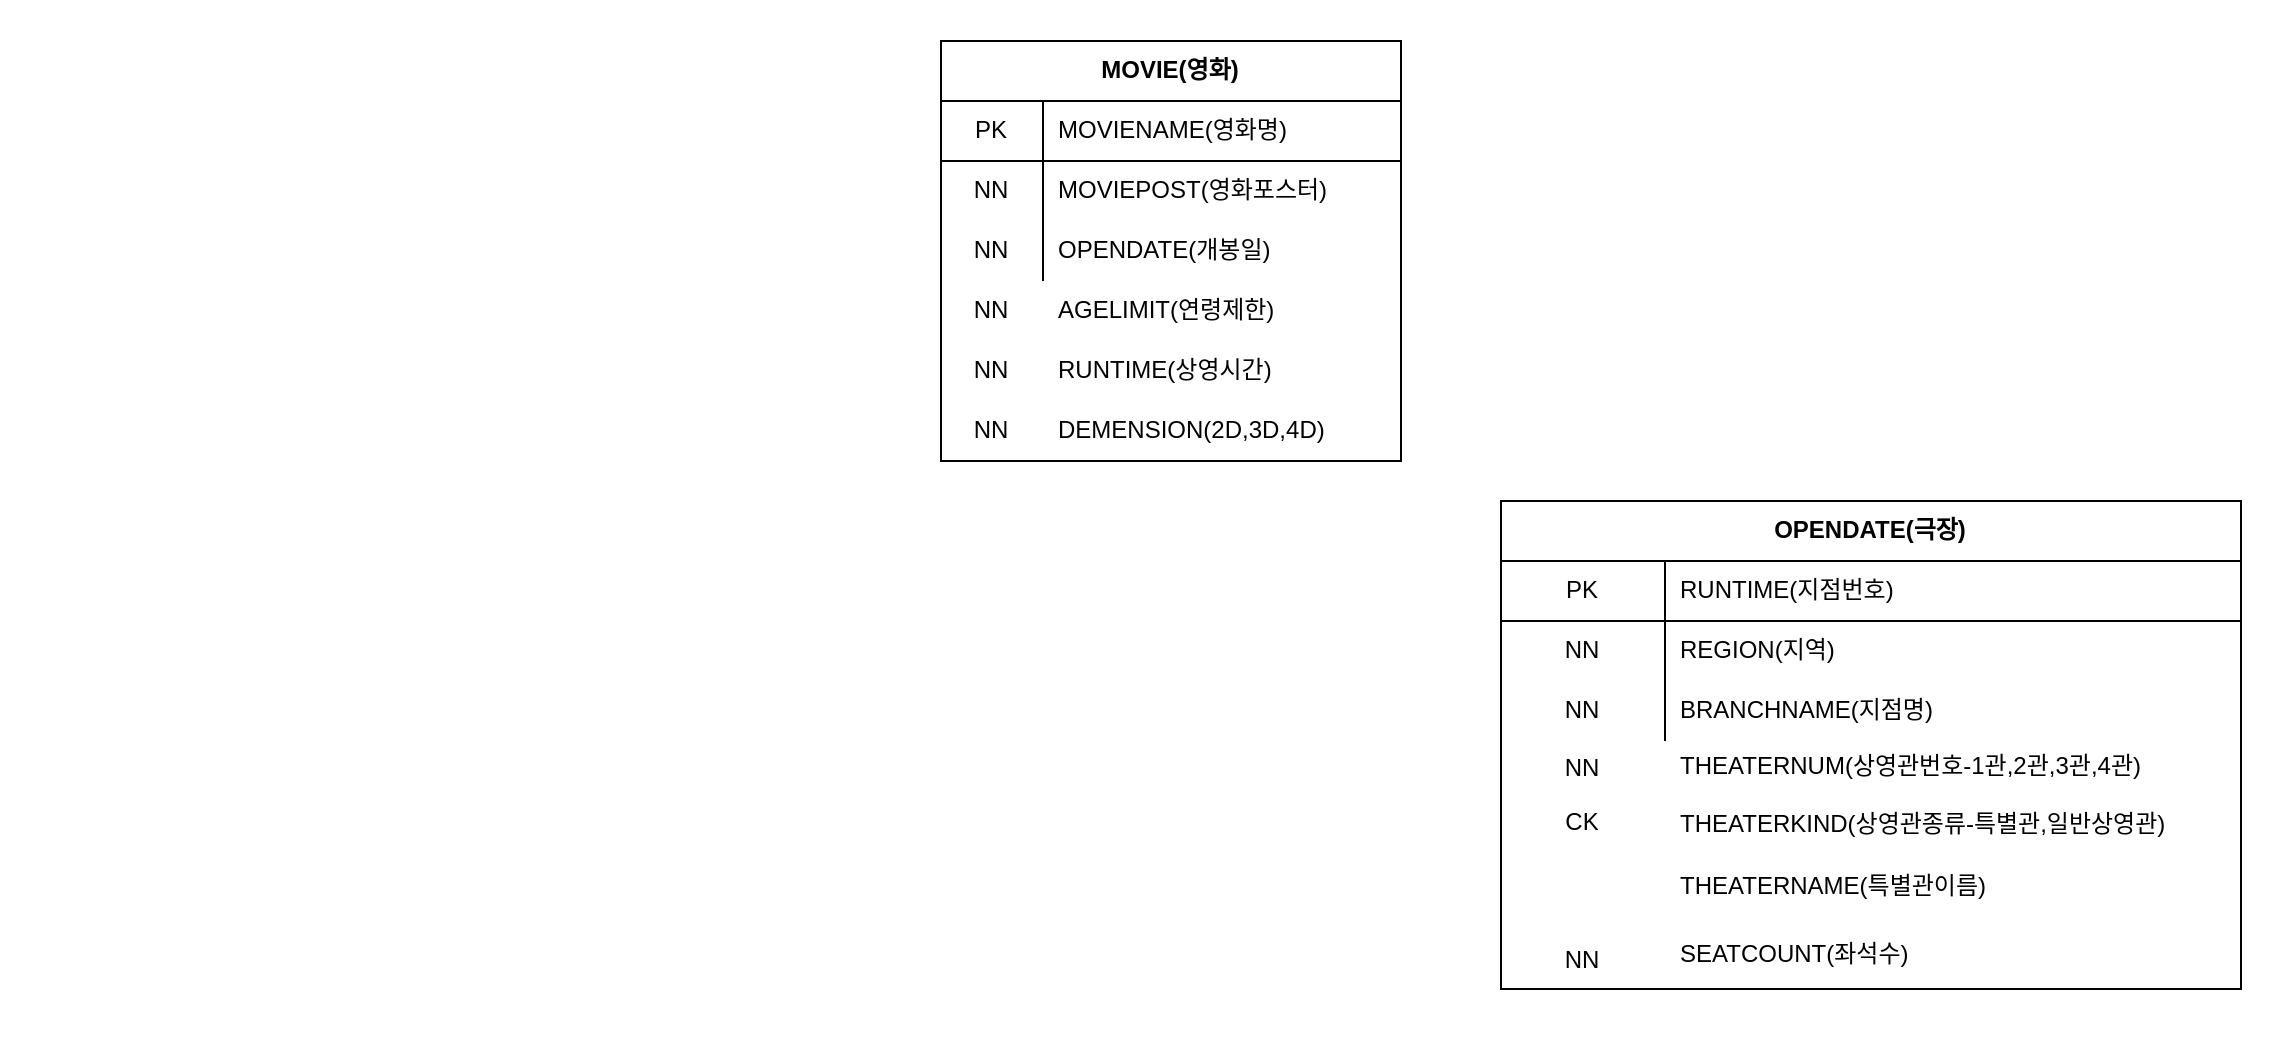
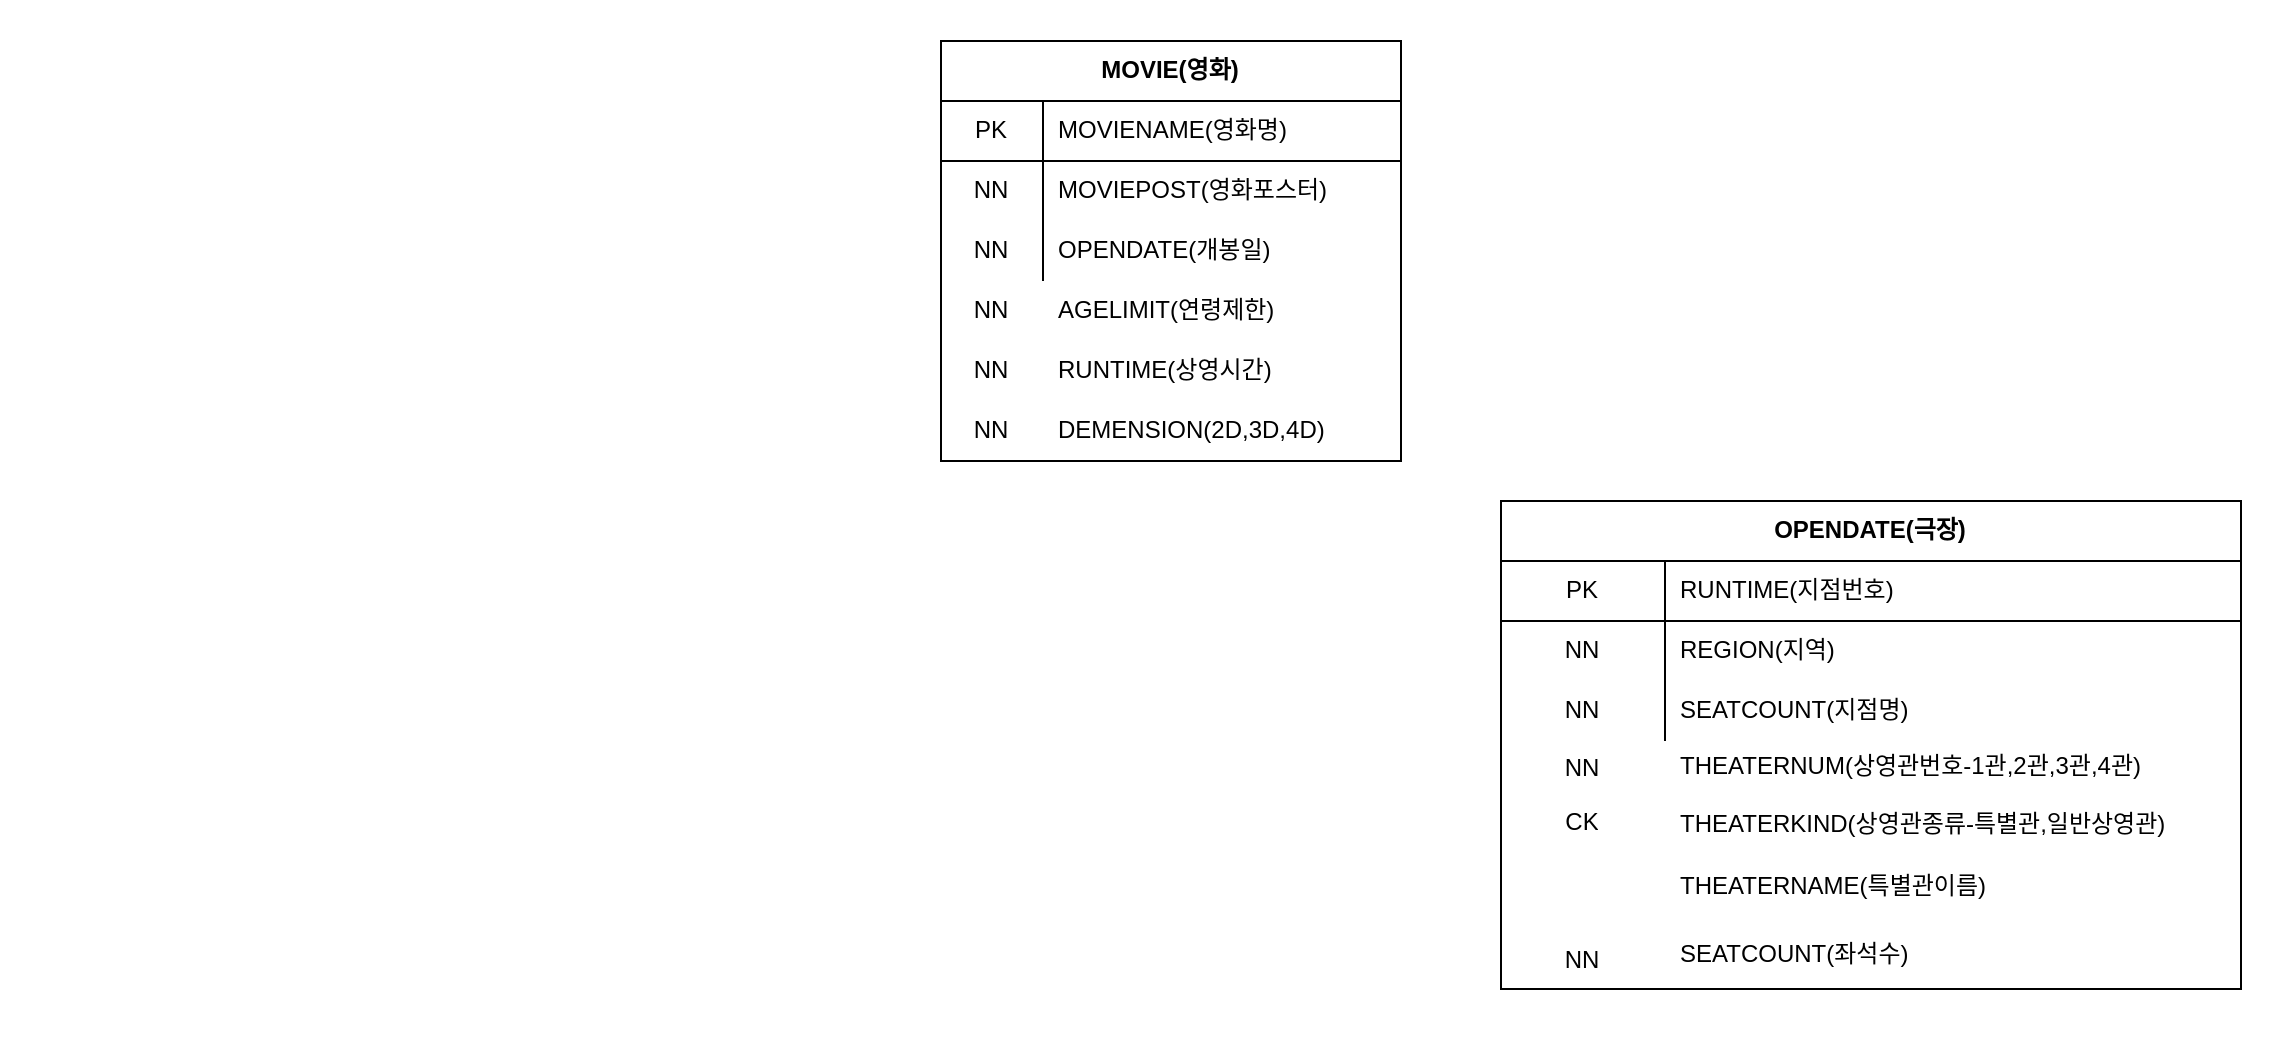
(1798, 711) -> (1791, 711)
